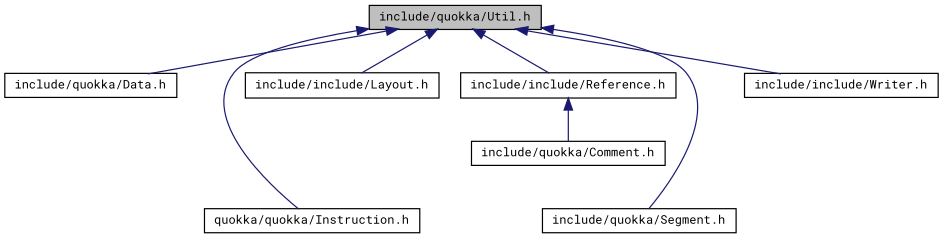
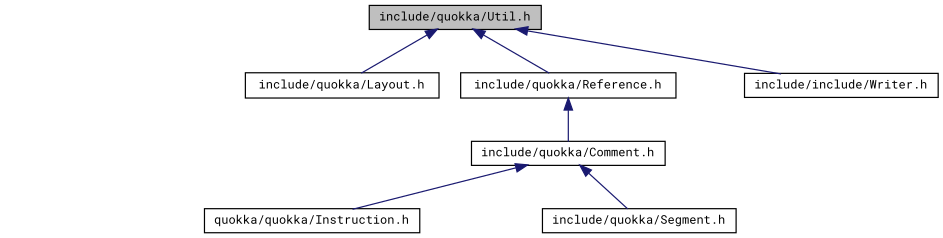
(689, 77) -> (608, 191)
(91, 85) -> none
(342, 85) -> (342, 85)
(568, 85) -> (568, 85)
(227, 88) -> (434, 189)
